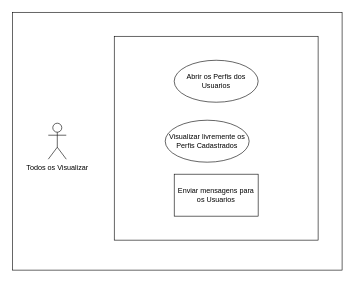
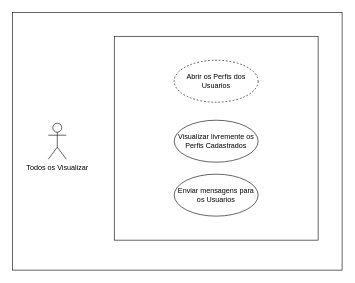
(216, 81) -> (216, 81)
(207, 141) -> (216, 141)
(216, 195) -> (216, 195)
